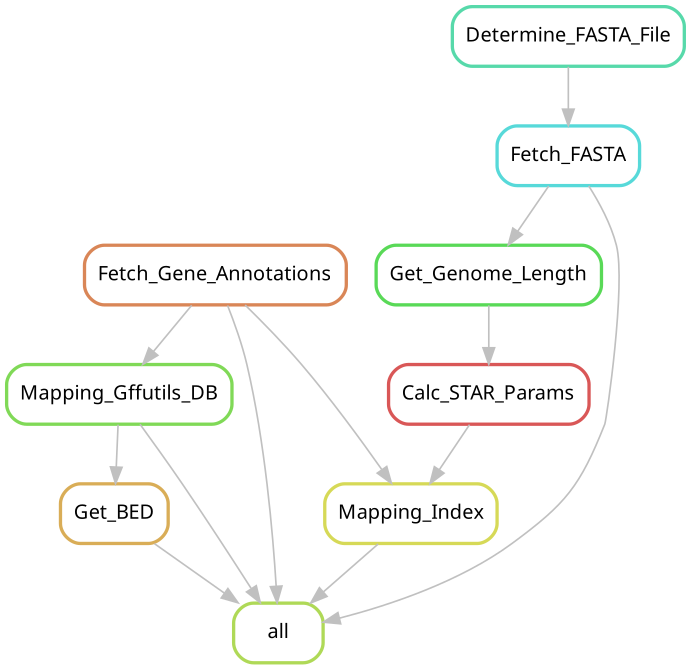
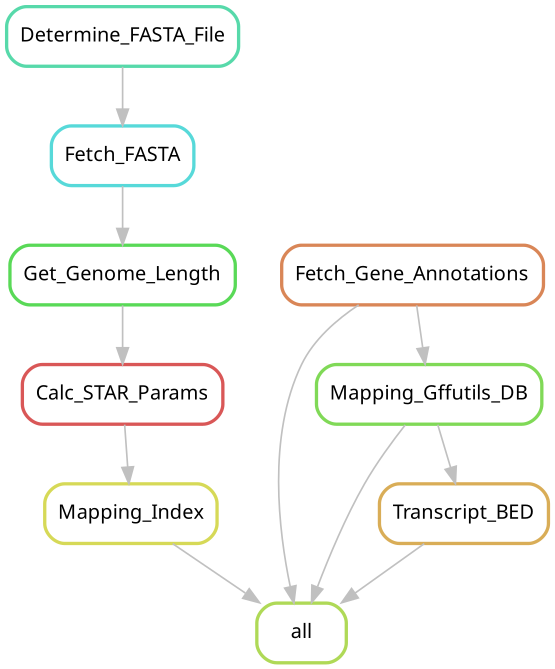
(318, 384) -> none
(585, 469) -> none
(114, 514) -> (464, 514)
